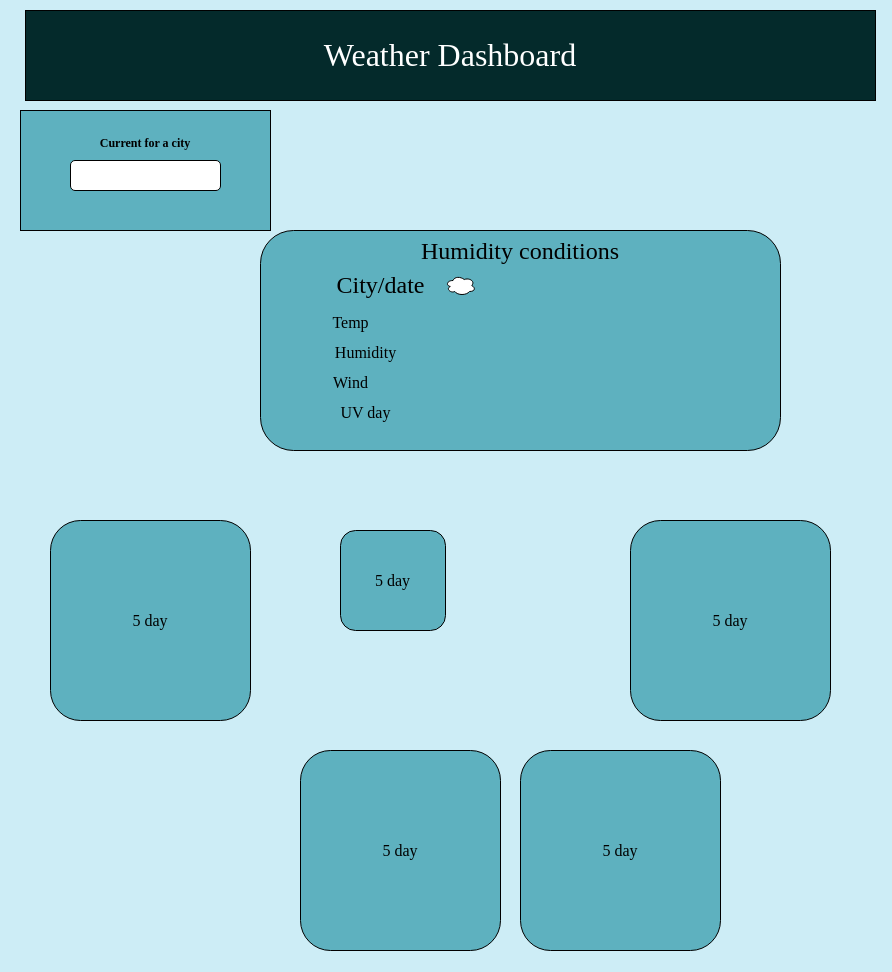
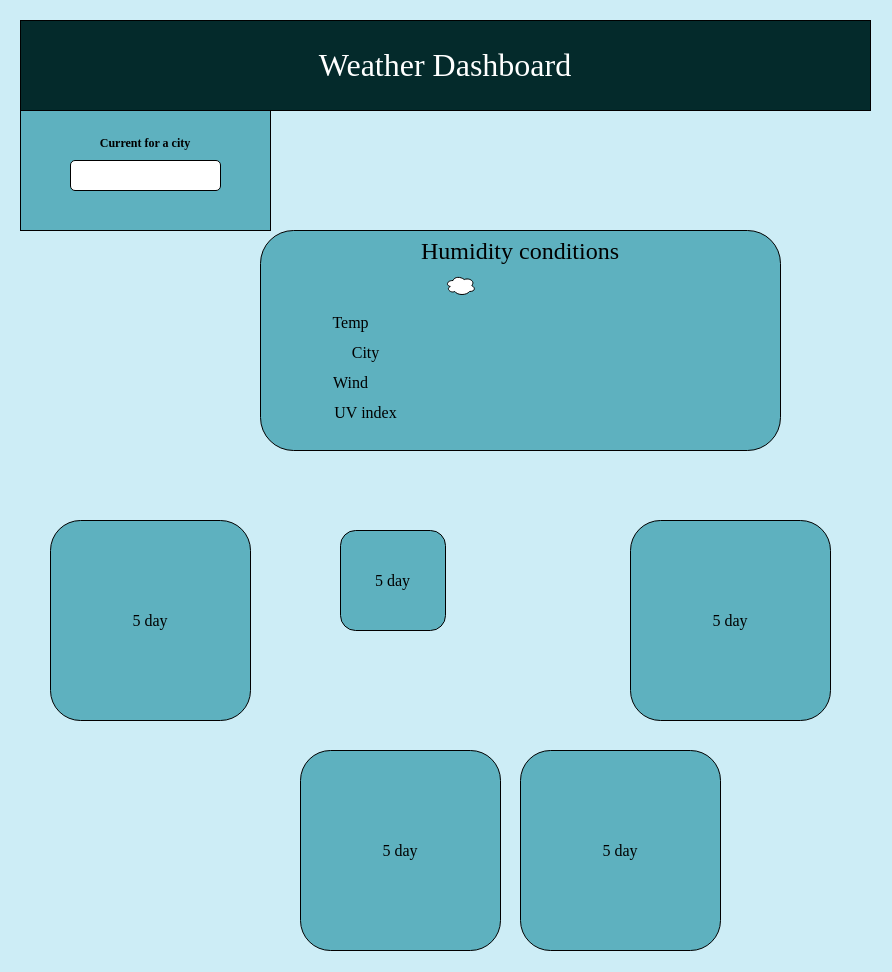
(451, 56) -> (446, 66)
(381, 286) -> none
(366, 351) -> (366, 351)
(366, 411) -> (366, 411)
